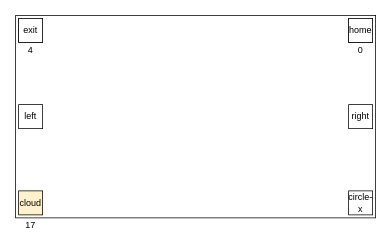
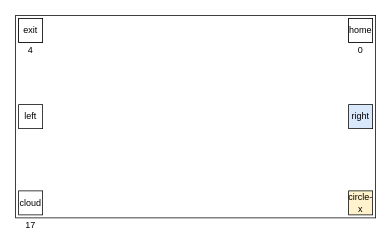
(360, 117) -> (360, 117)
(30, 203) -> (30, 203)
(360, 203) -> (360, 203)
